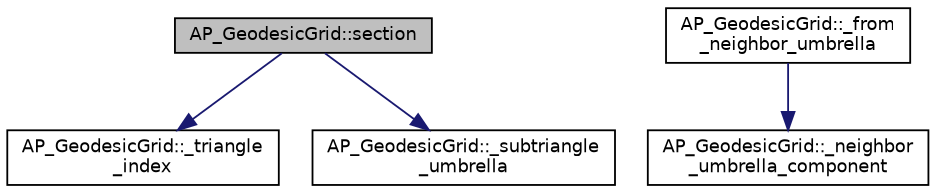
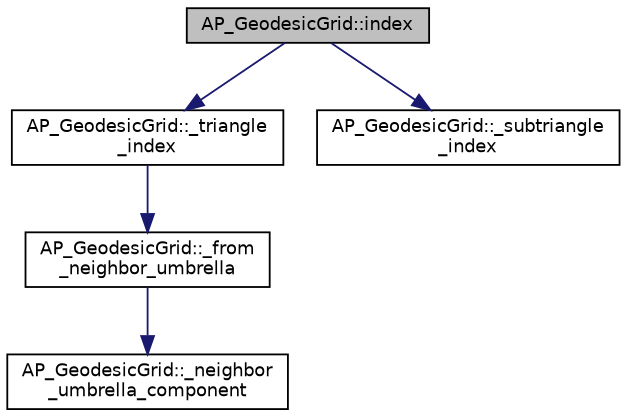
(303, 36) -> (308, 26)
(464, 158) -> (468, 138)
none -> (148, 189)
